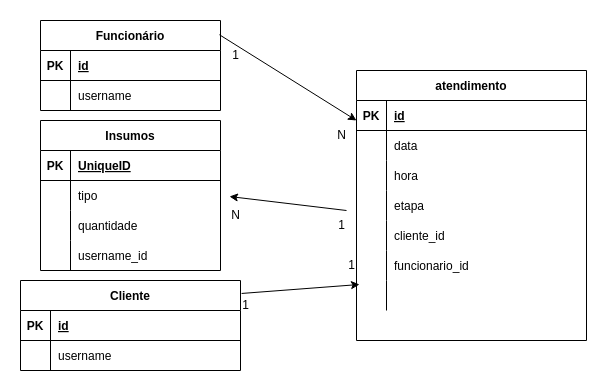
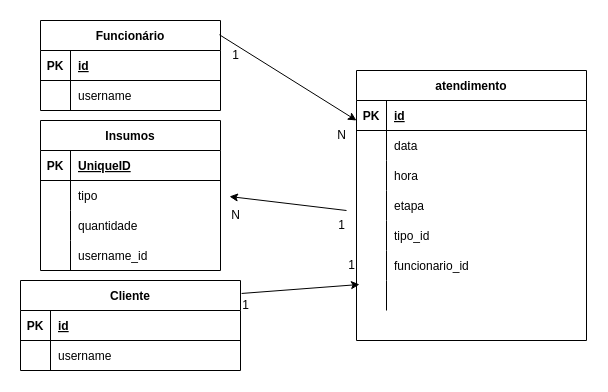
(423, 236) -> (414, 236)
